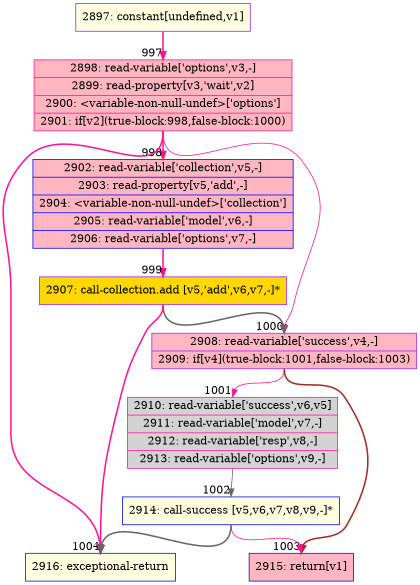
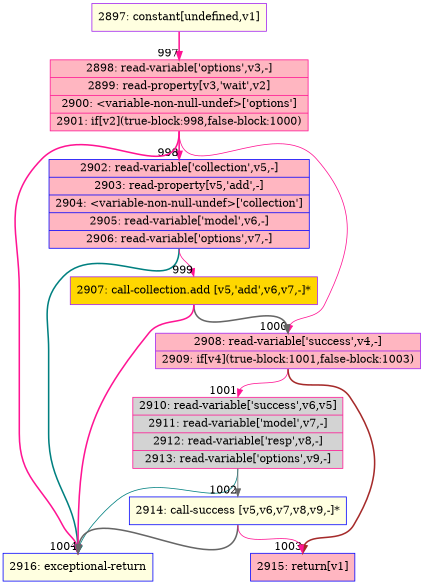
(163, 259) -> (184, 260)
none -> (48, 344)
none -> (154, 488)
